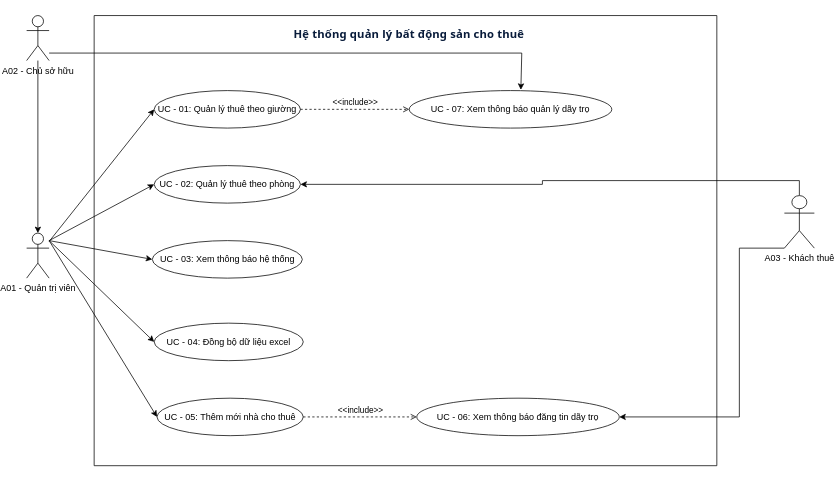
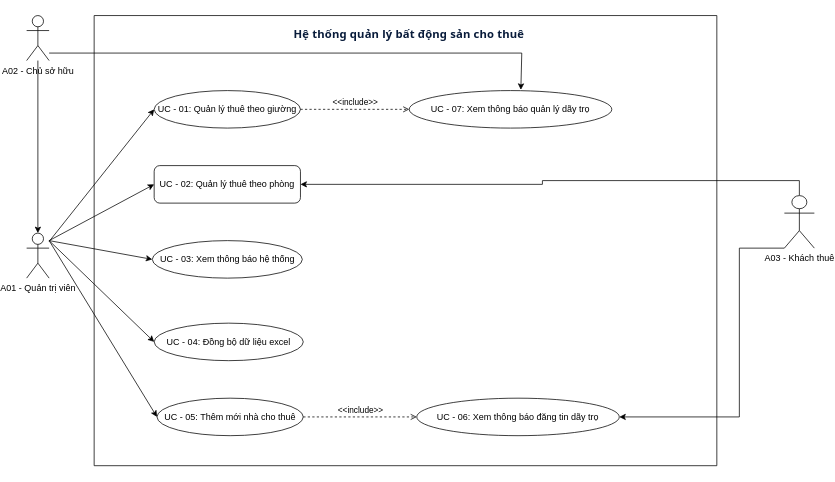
(227, 184) -> (227, 184)
